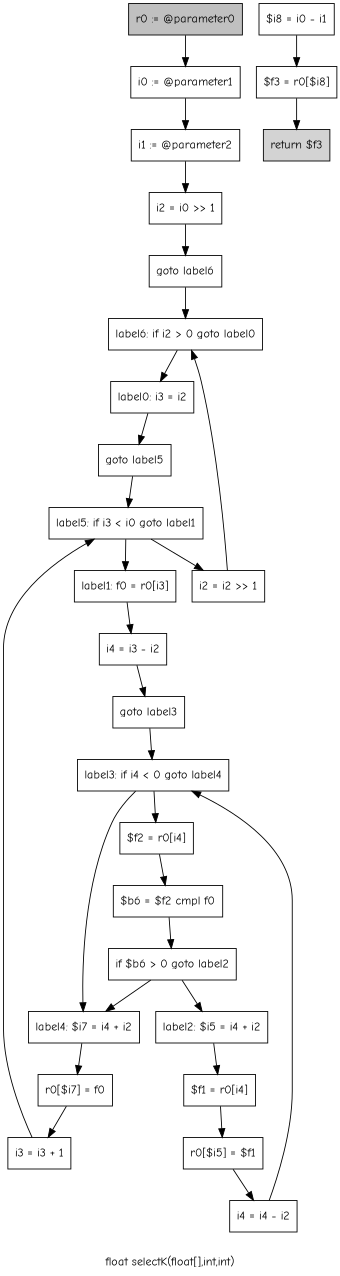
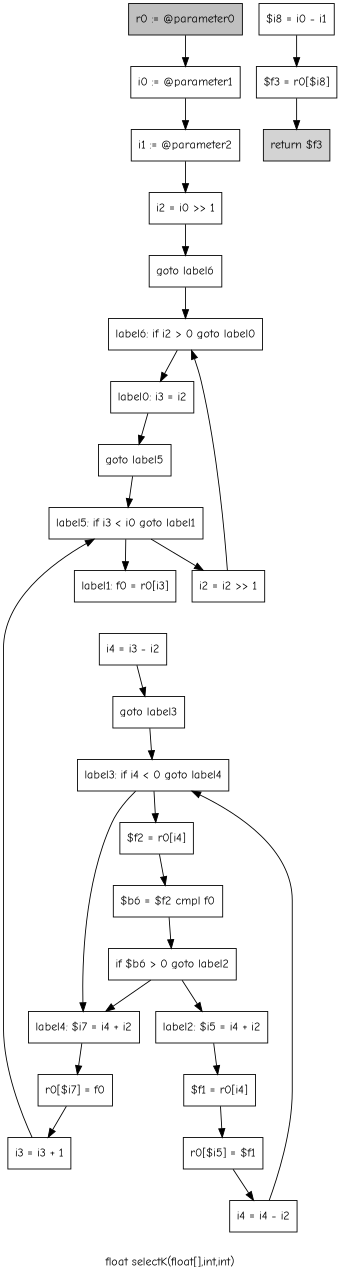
(129, 613) -> none
